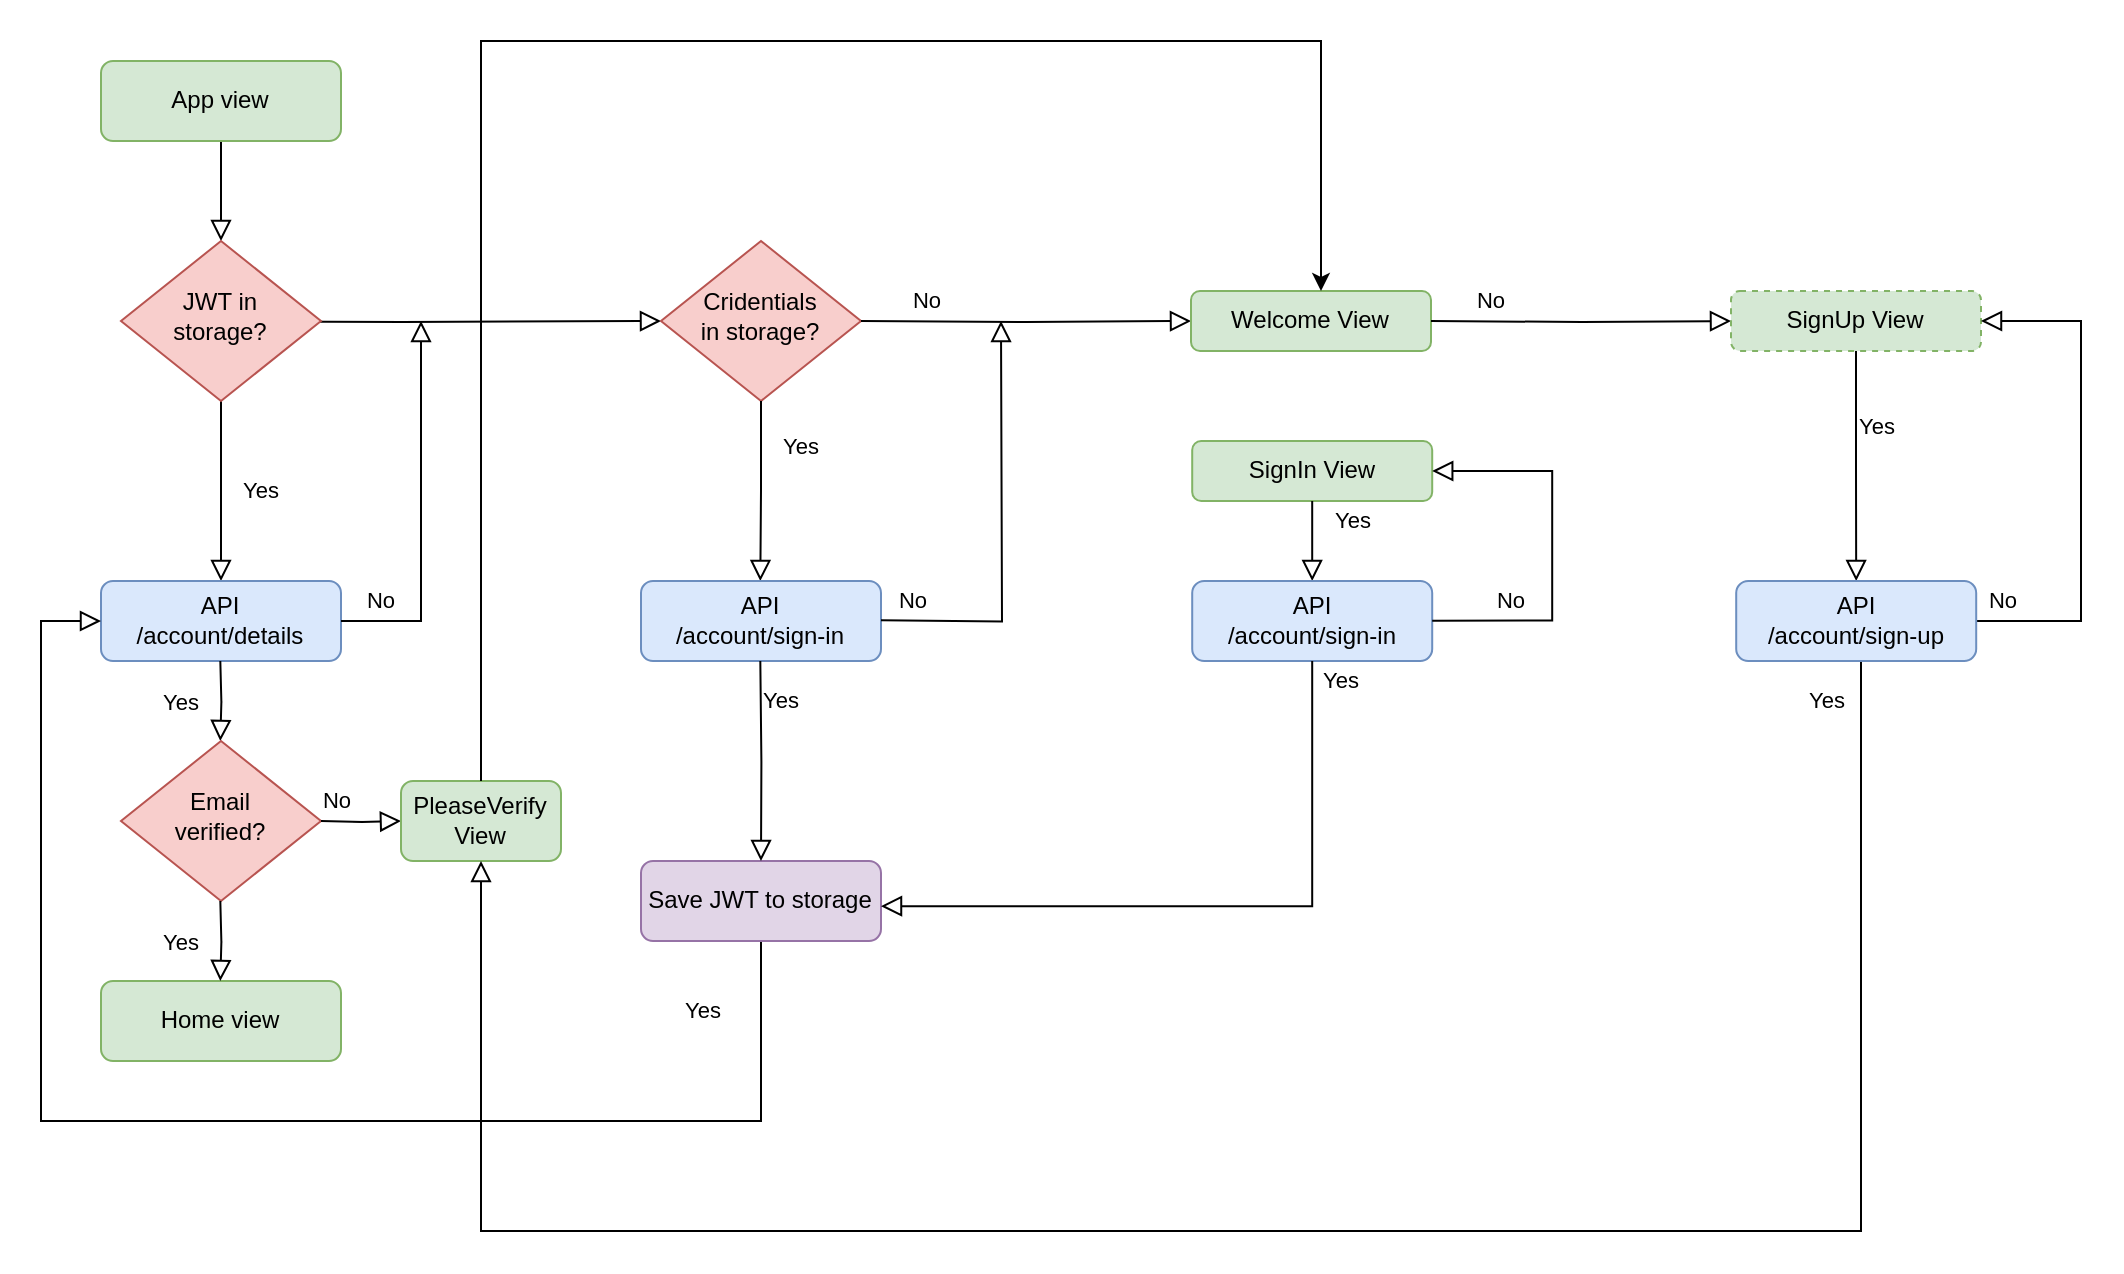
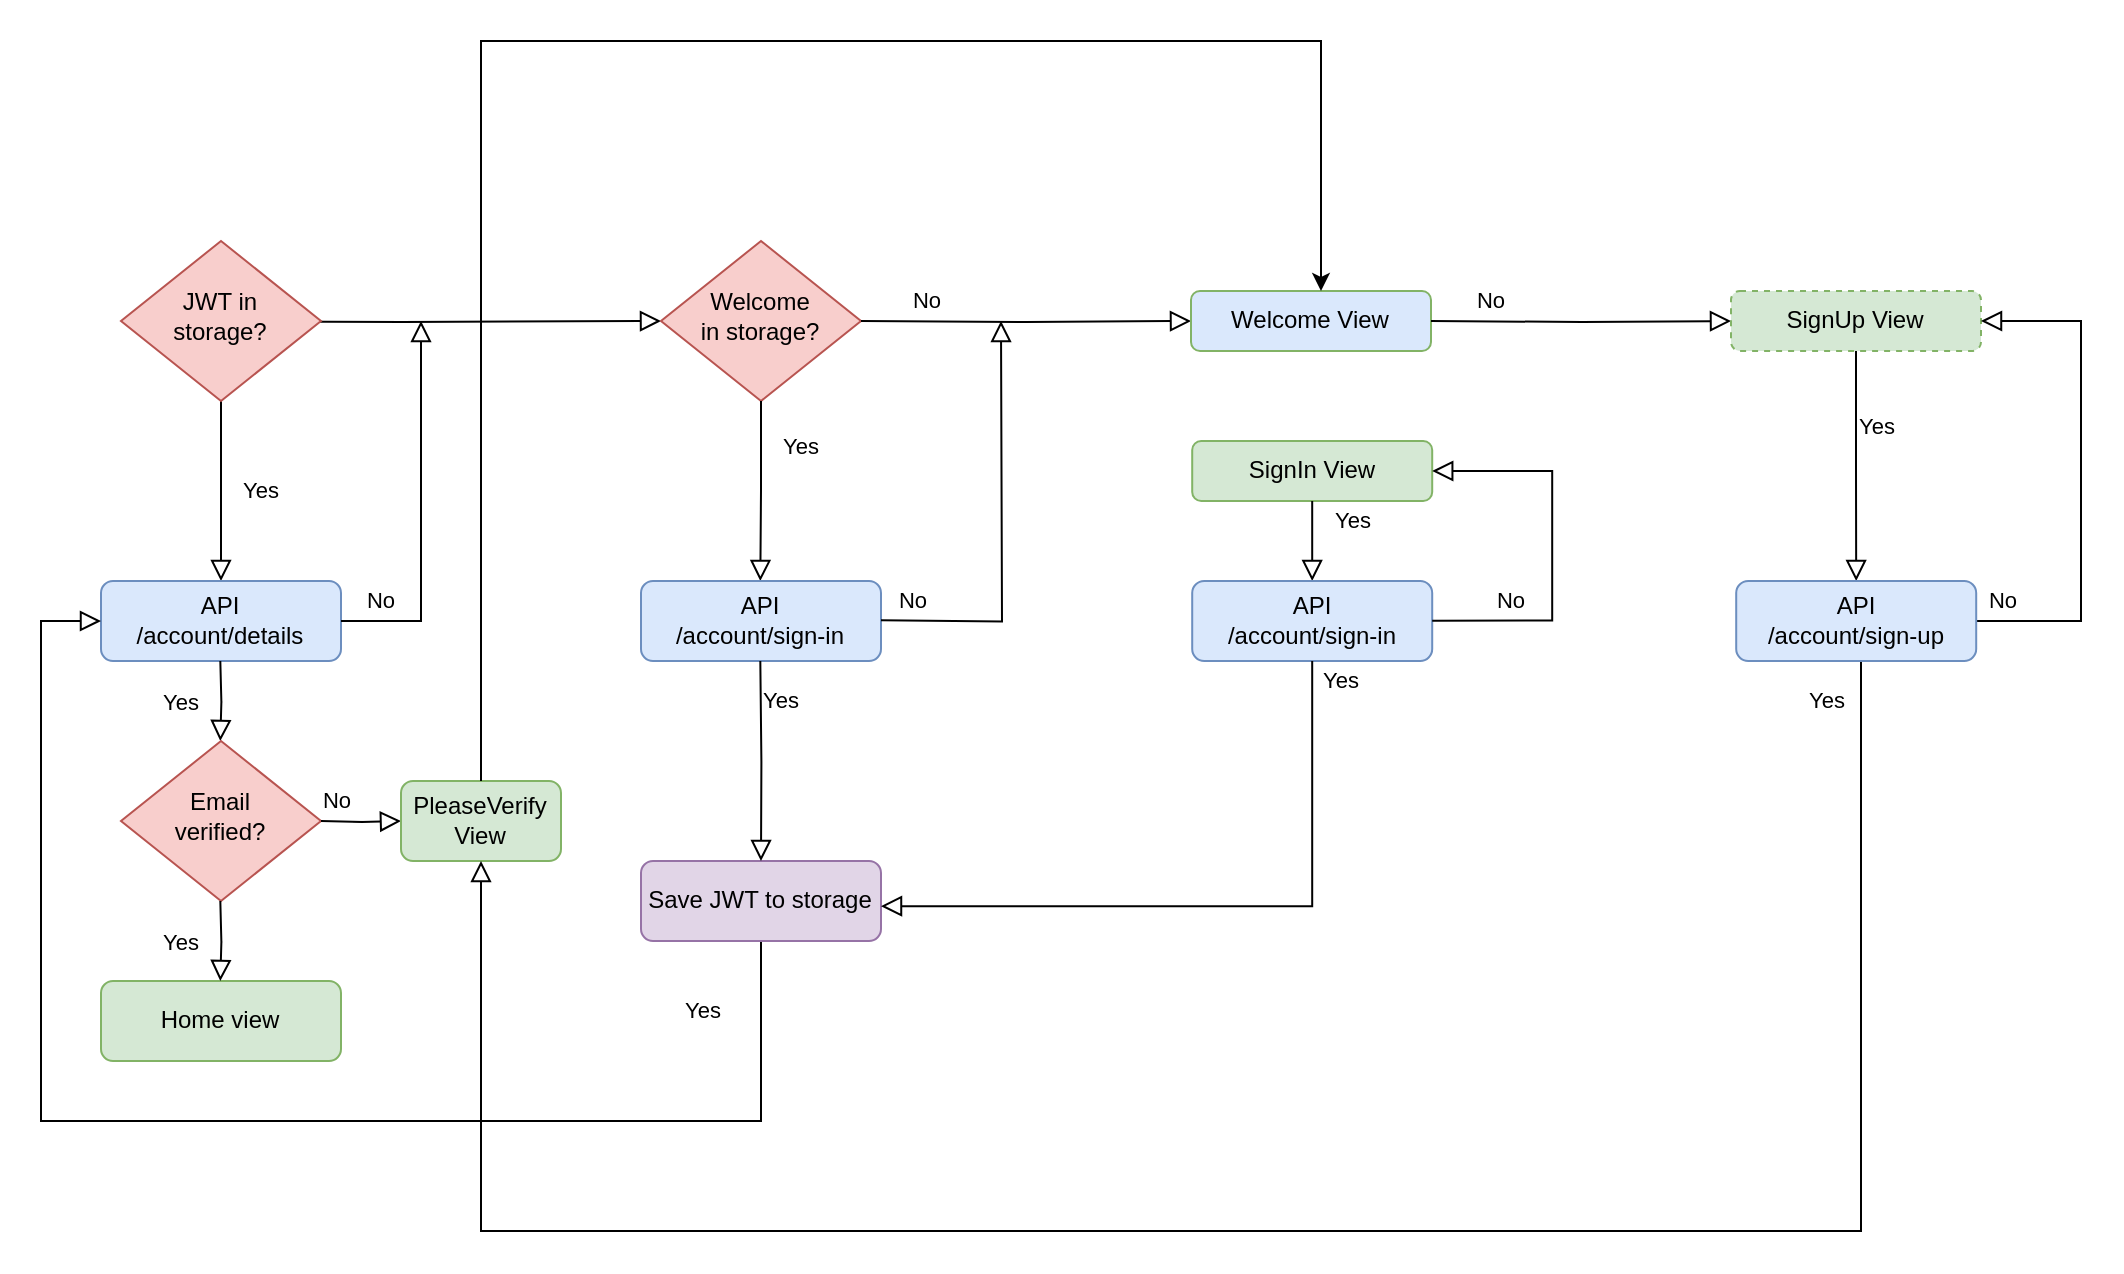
(221, 101) -> none
(221, 180) -> none
(761, 317) -> (761, 317)
(1311, 321) -> (1311, 321)
